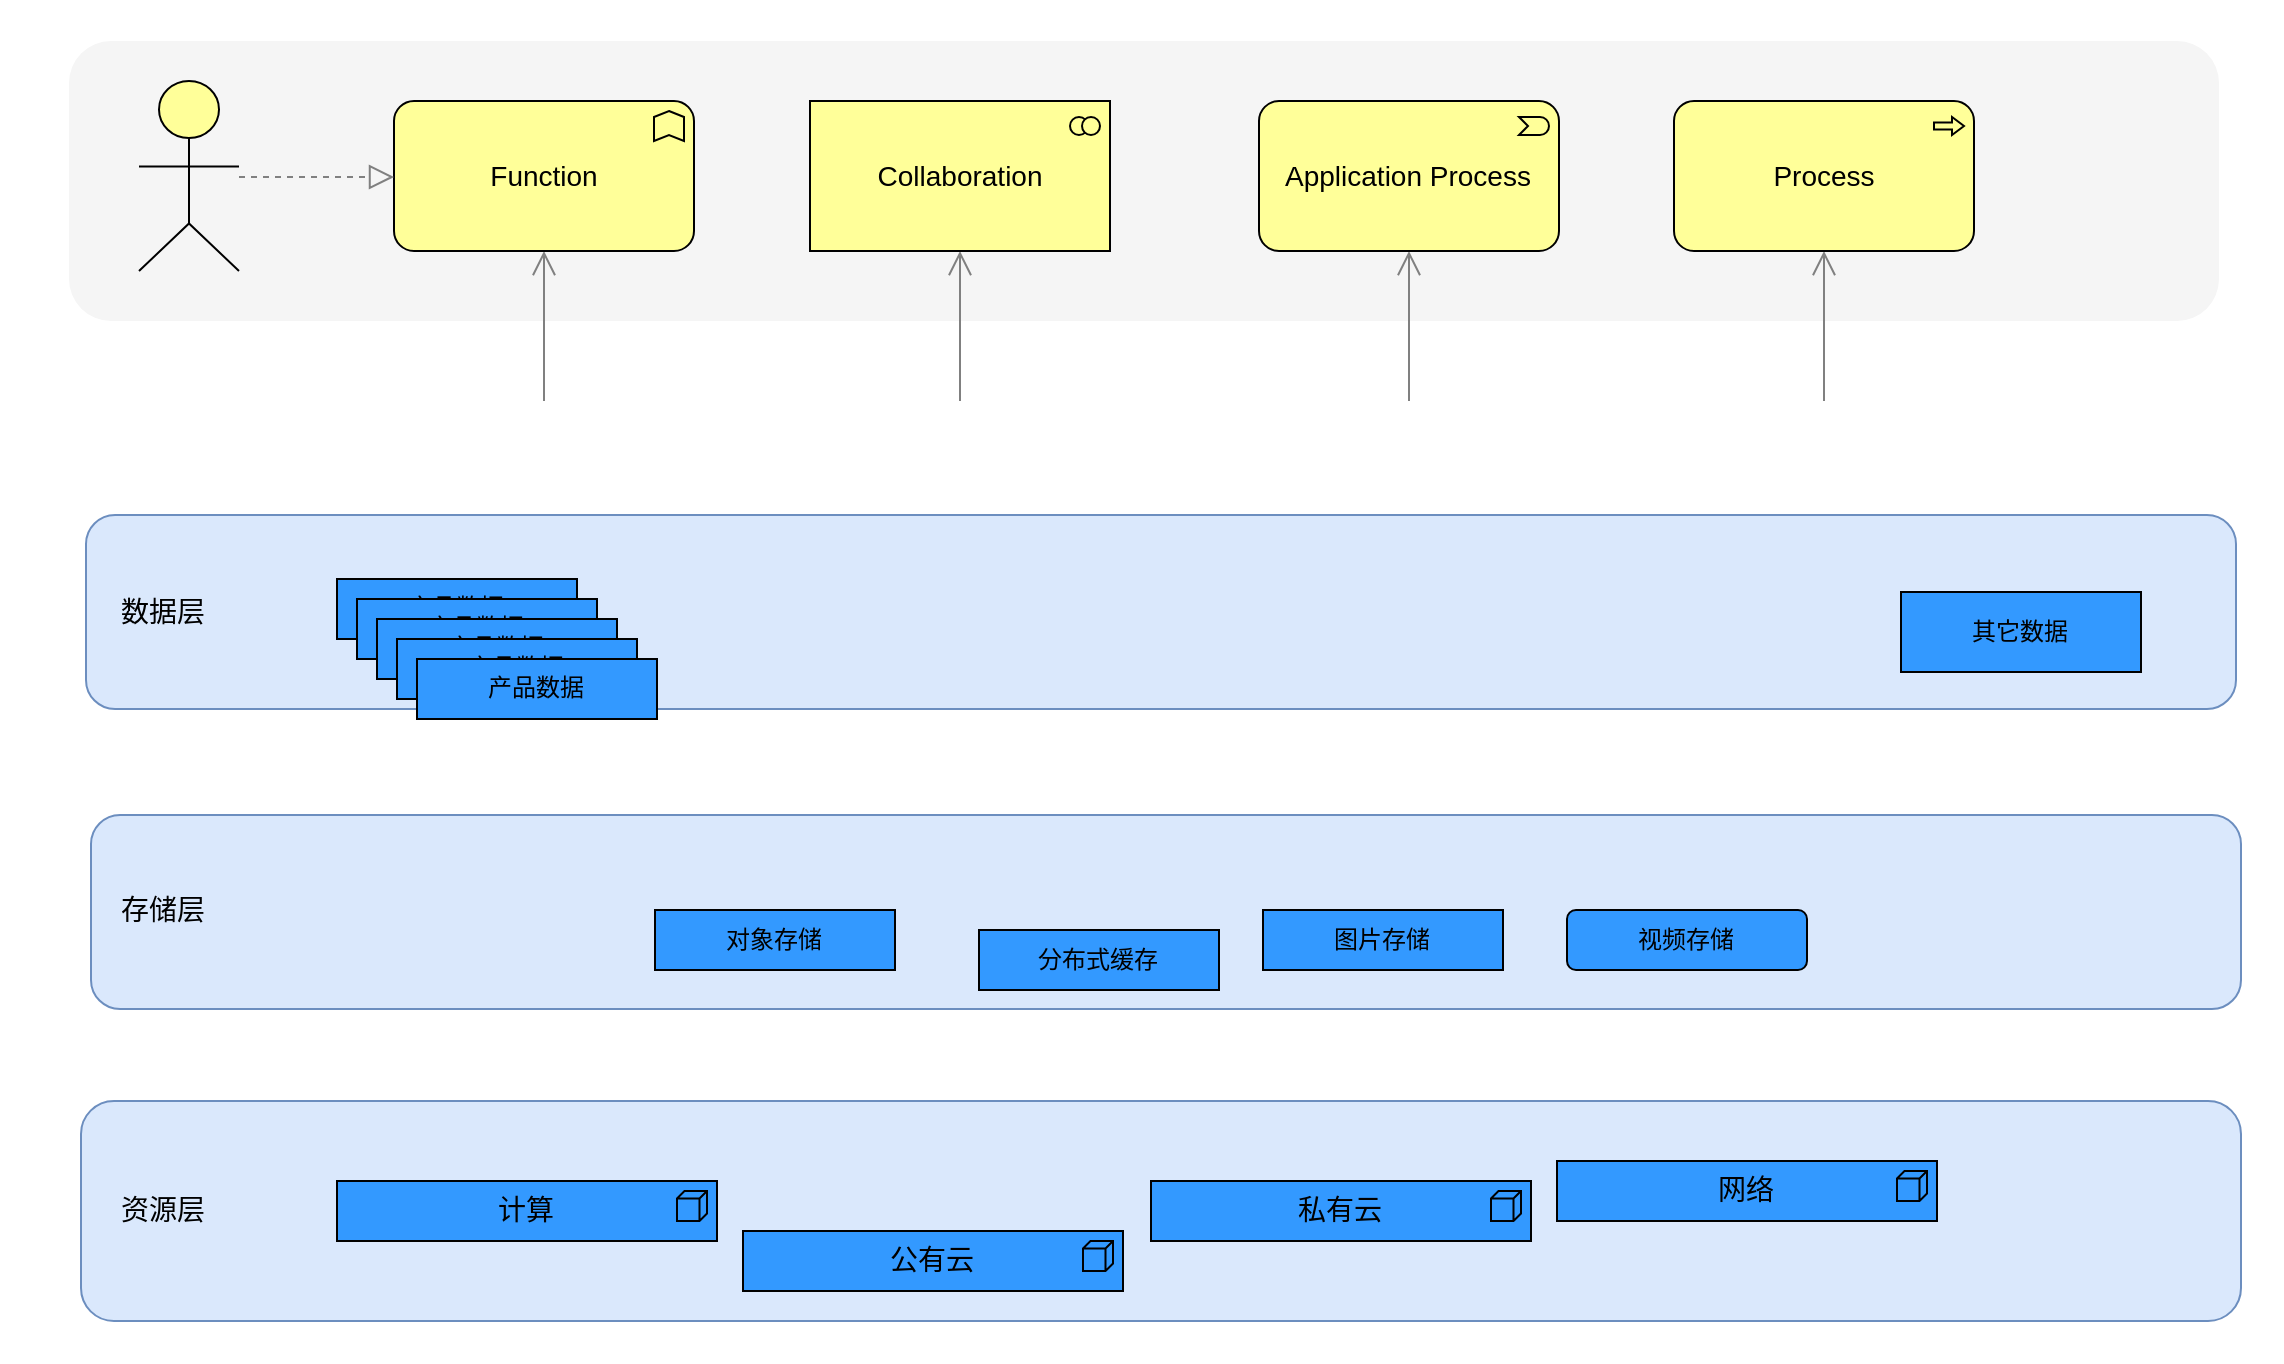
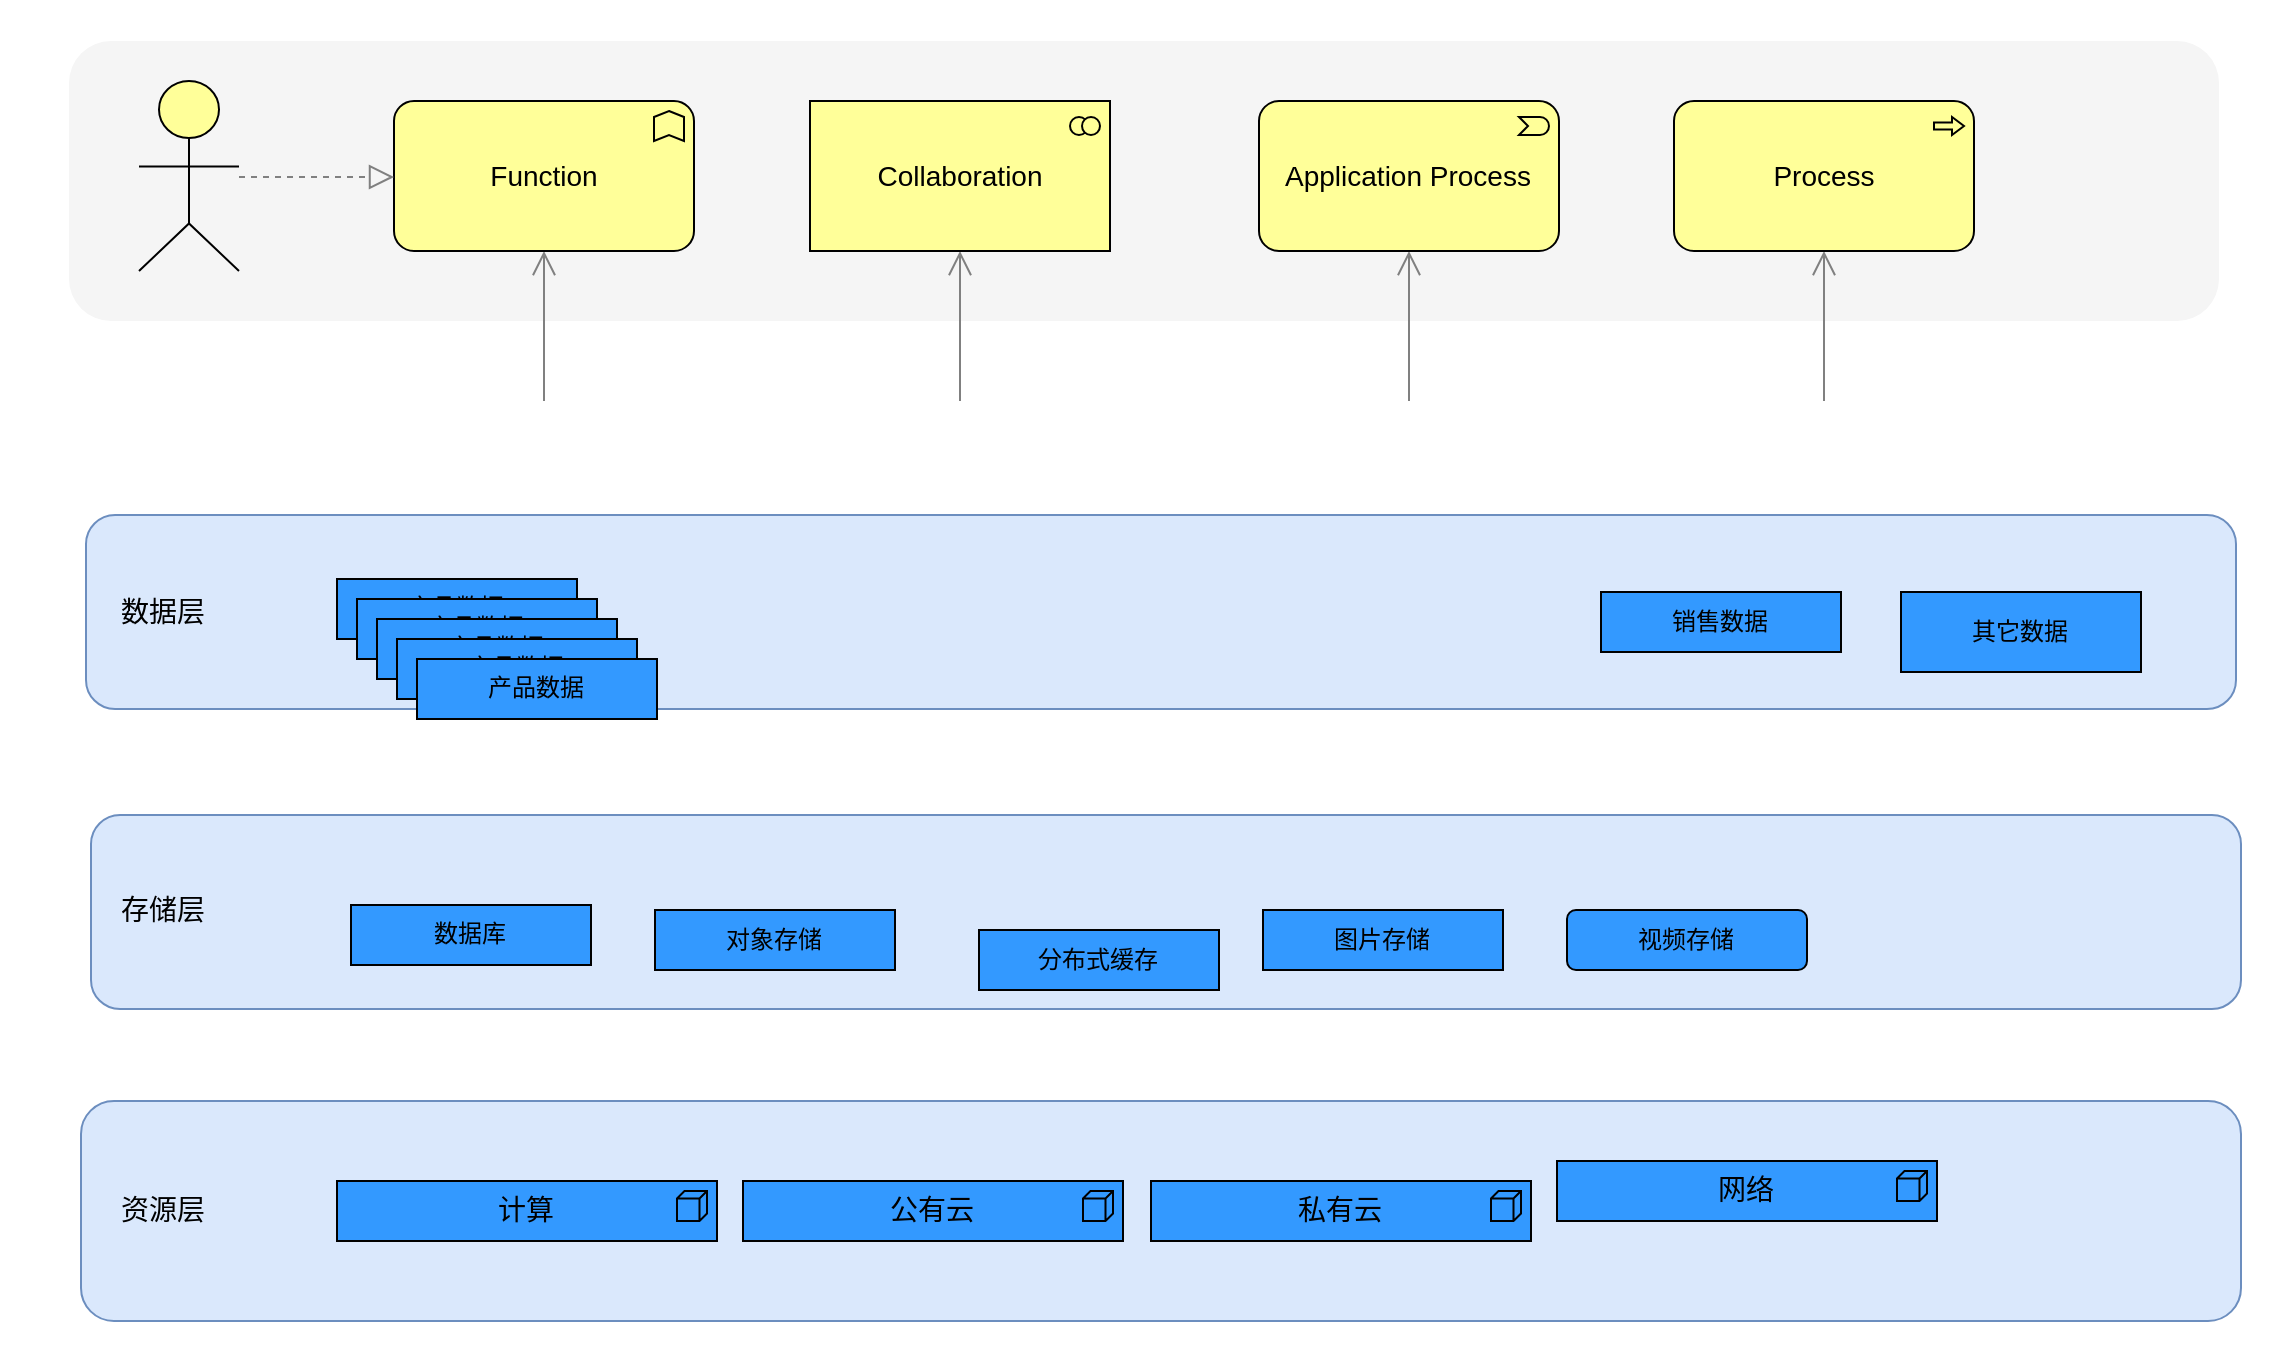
none -> (1721, 622)
none -> (471, 935)
(933, 1261) -> (933, 1211)
